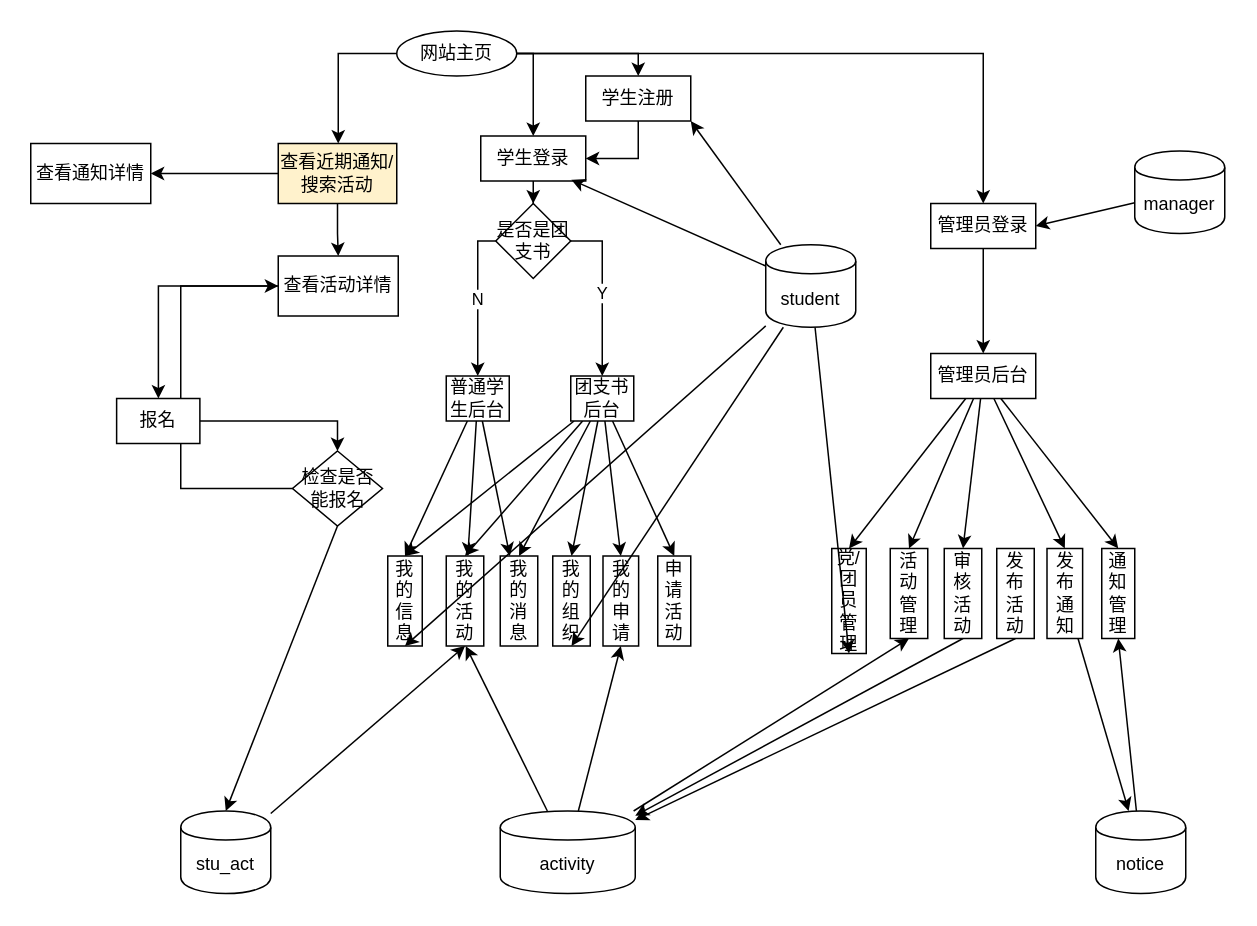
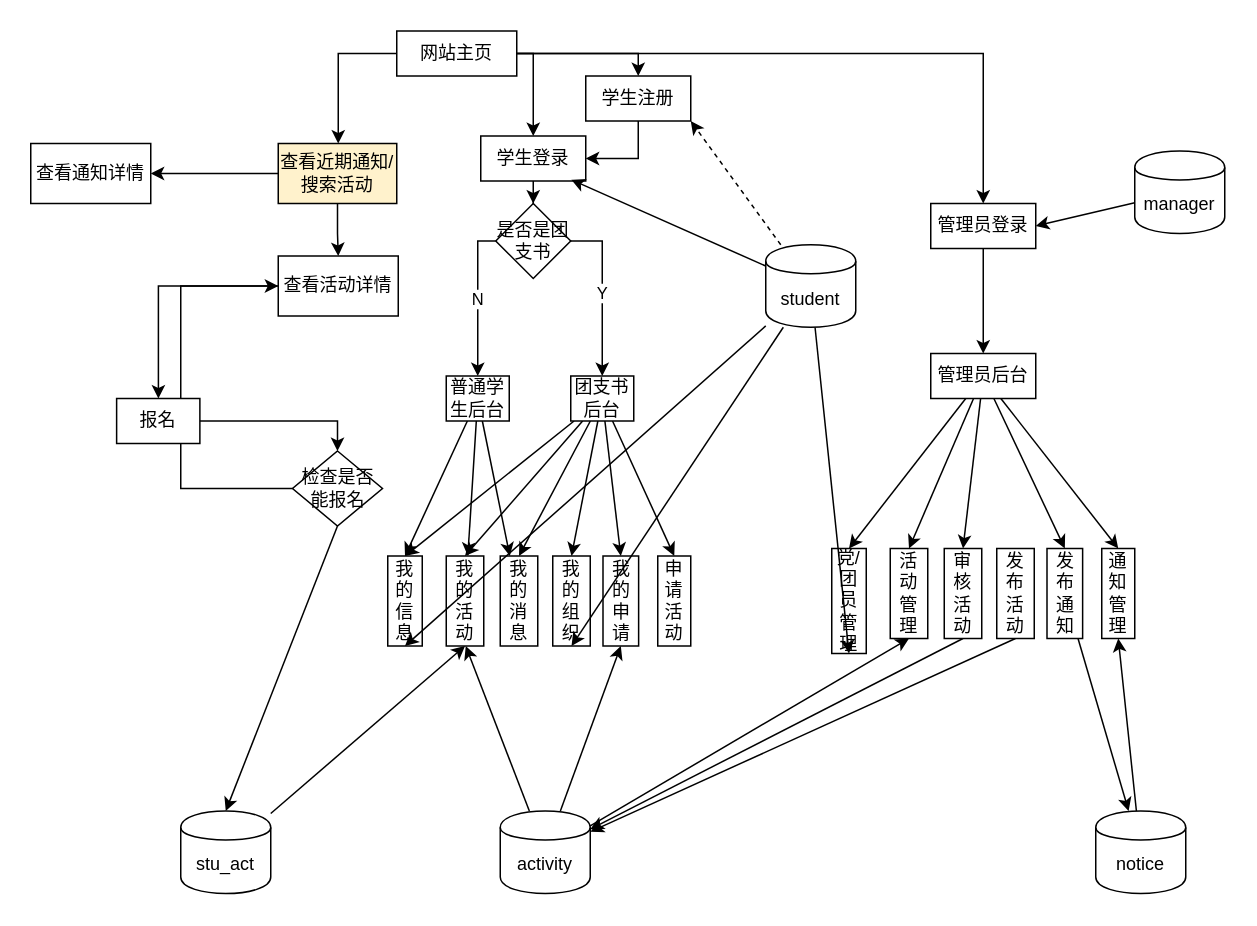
(457, 53) -> (457, 53)
(738, 185) -> (738, 185)
(568, 852) -> (545, 852)
